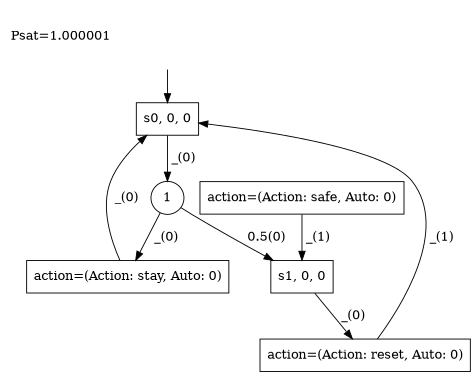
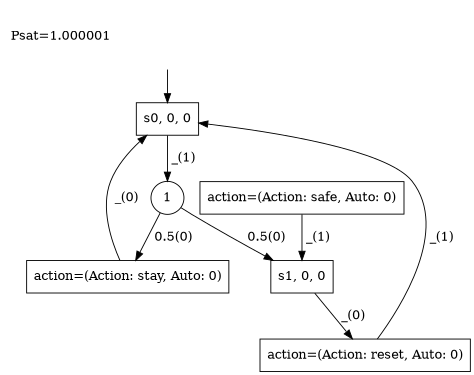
(184, 158) -> (184, 158)
(167, 237) -> (174, 237)
